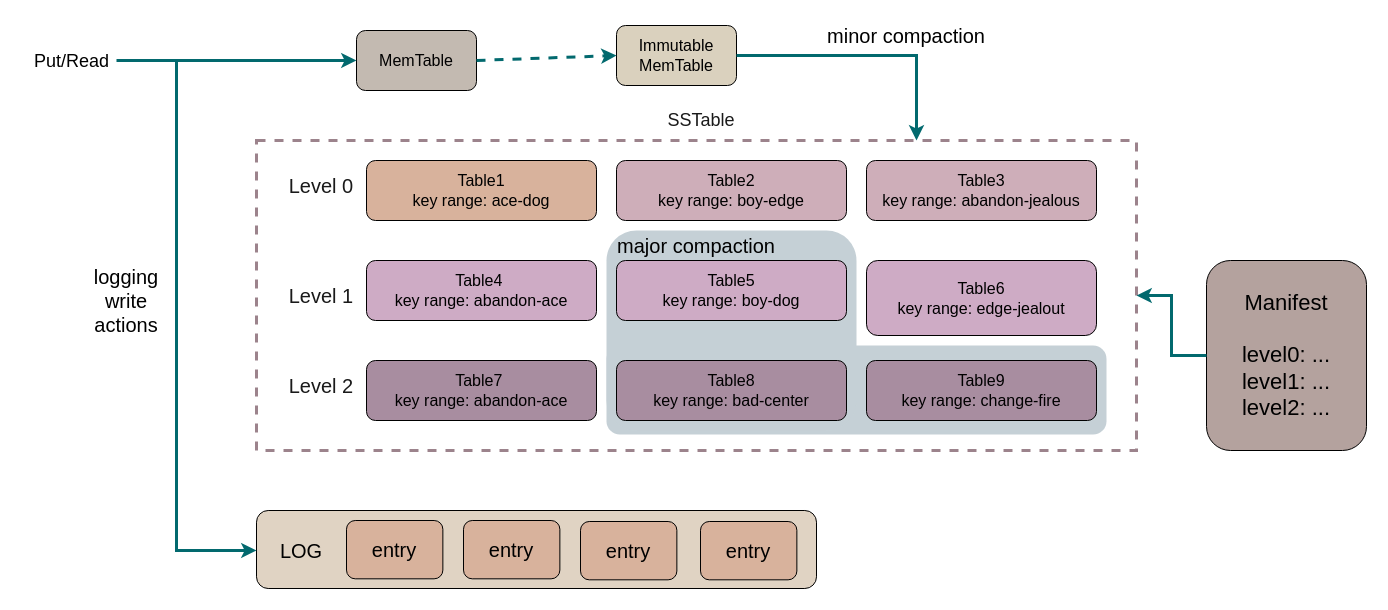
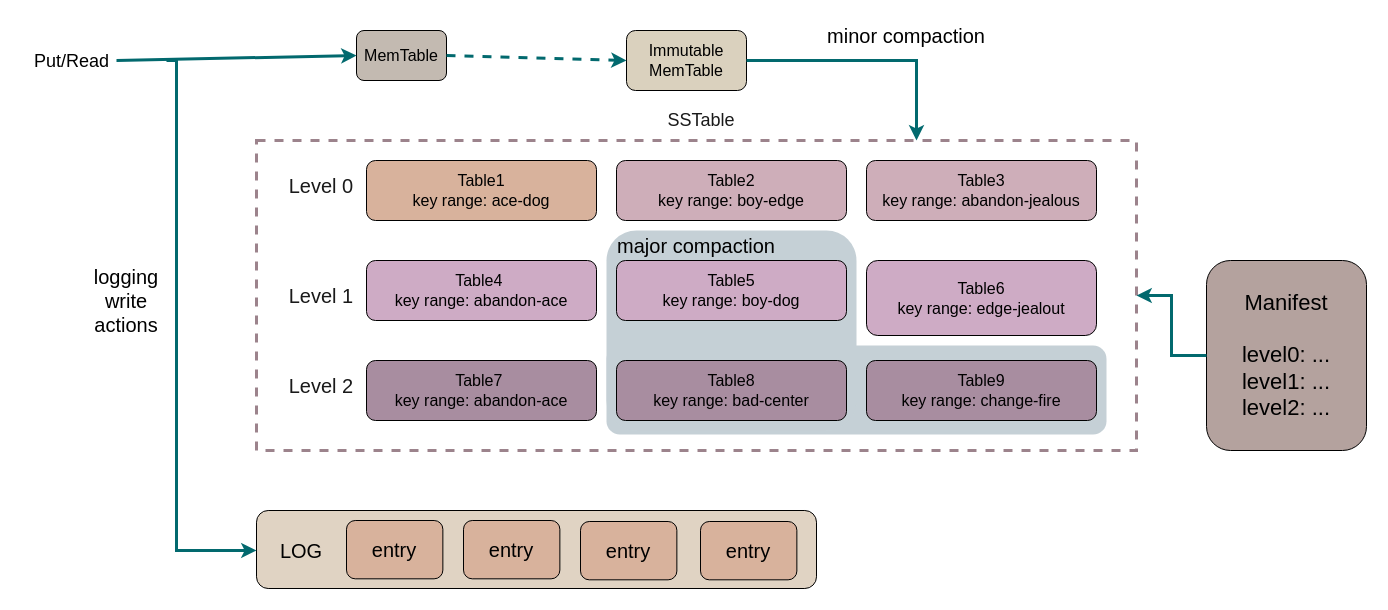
(677, 56) -> (687, 61)
(417, 61) -> (402, 56)
